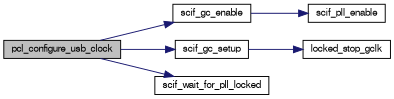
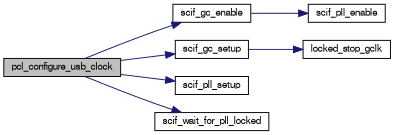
none -> (212, 86)
